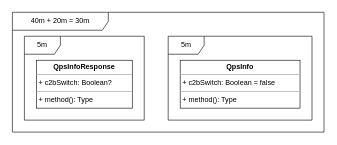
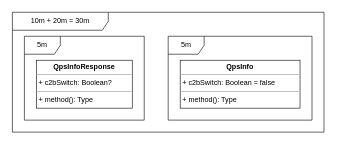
(60, 21) -> (60, 21)
